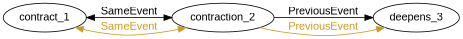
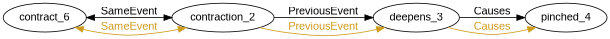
(45, 18) -> (45, 18)
none -> (566, 18)
